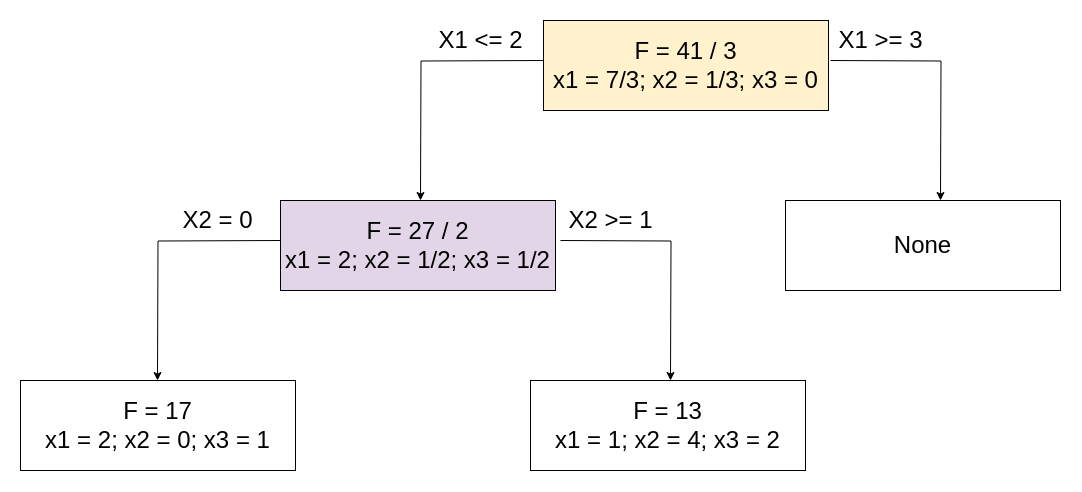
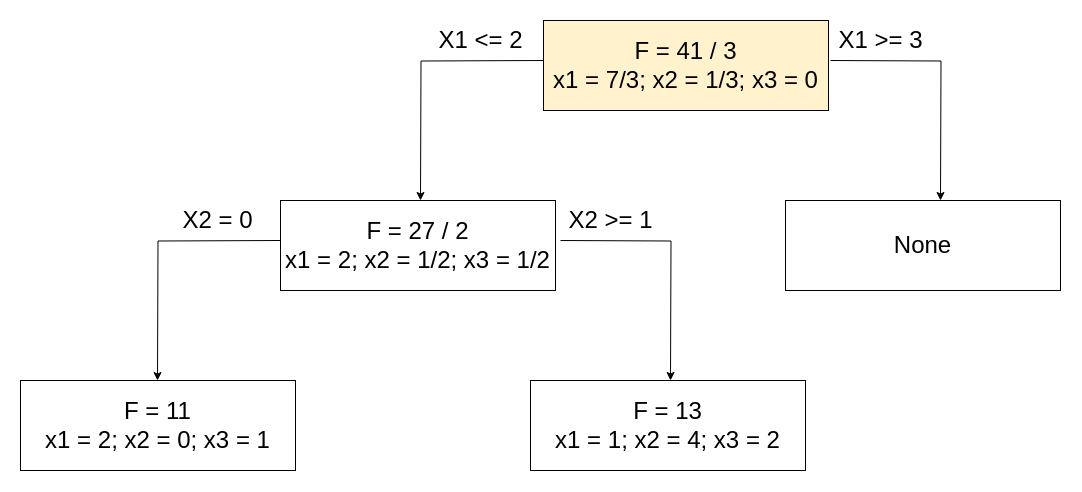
(418, 246) -> (418, 246)
(158, 426) -> (158, 426)
